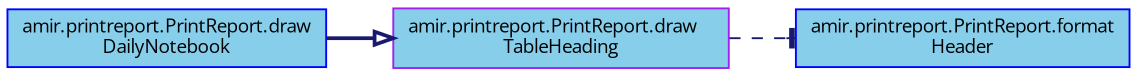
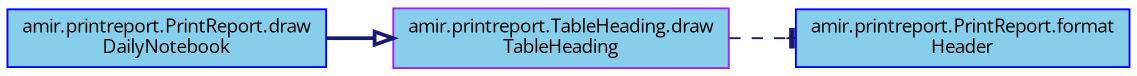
(561, 38) -> (561, 38)
